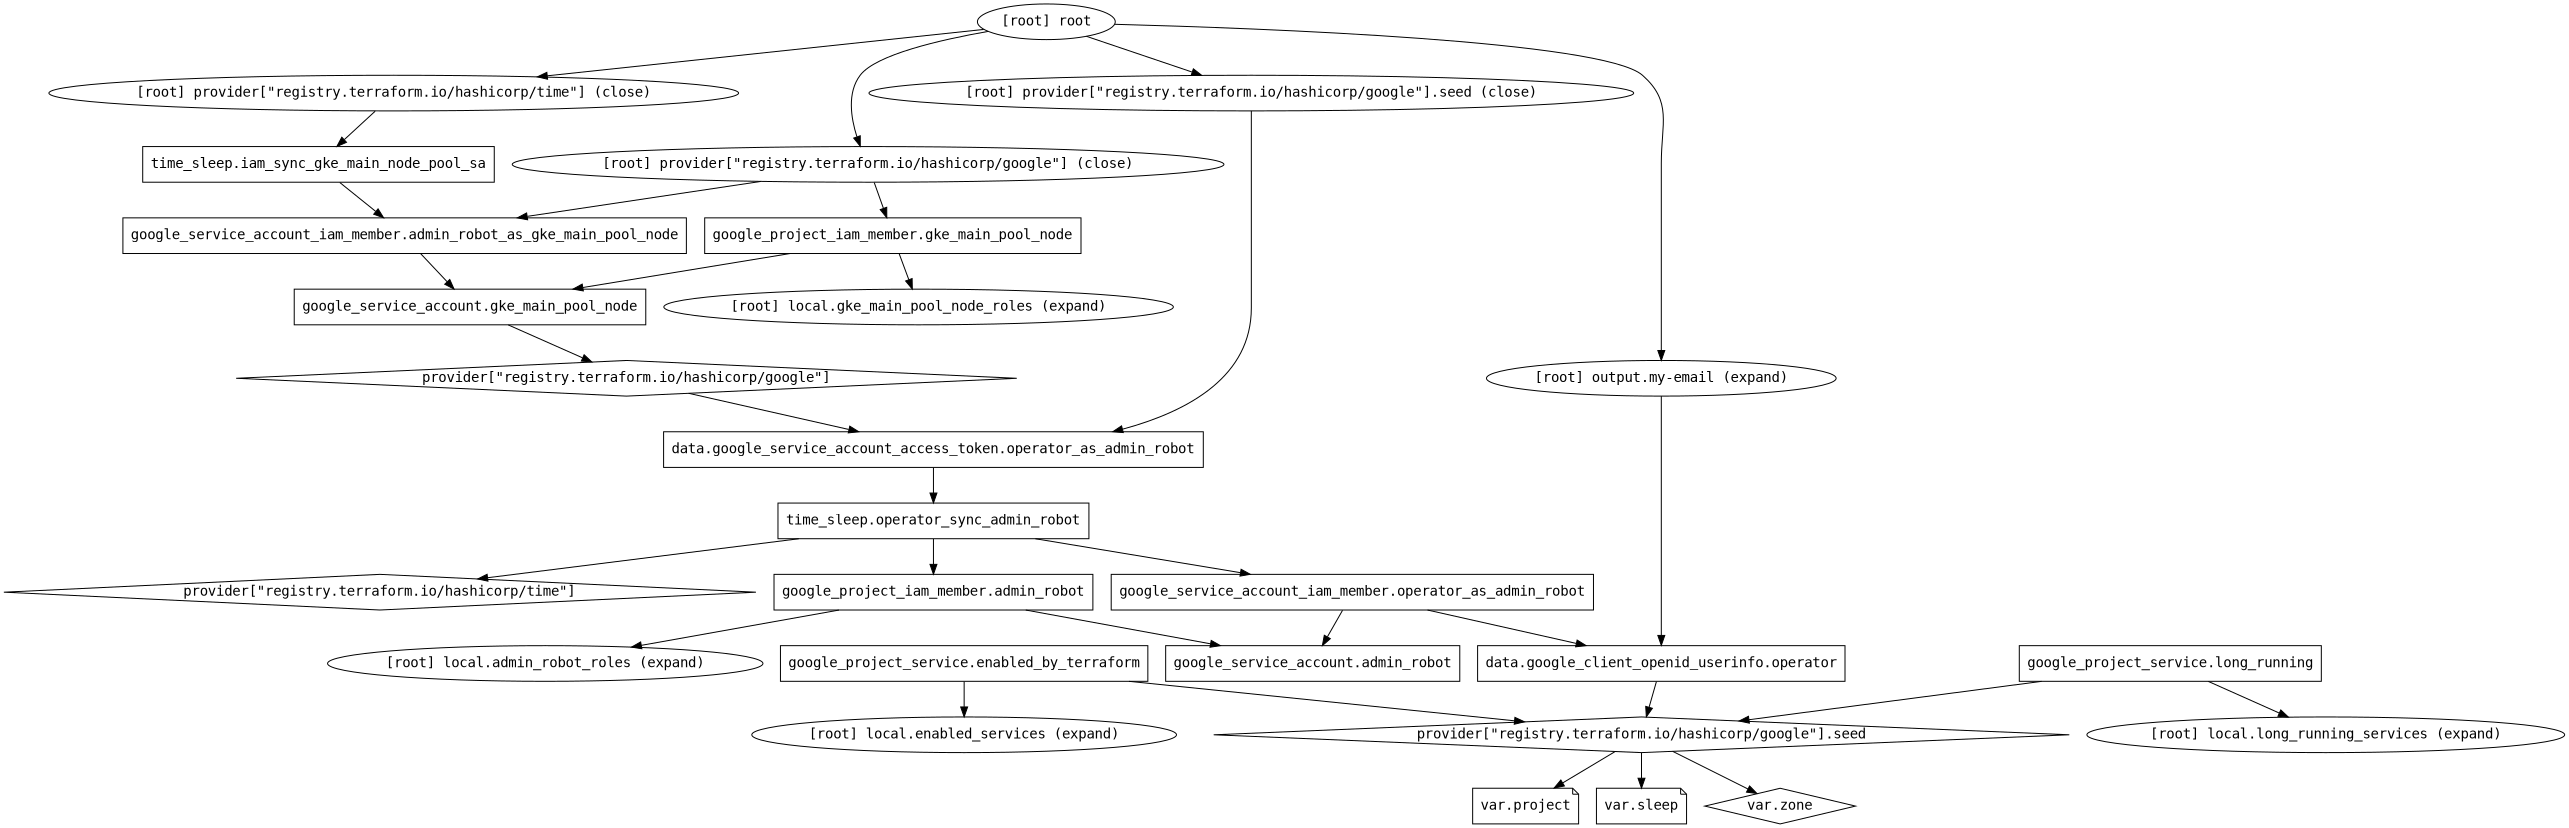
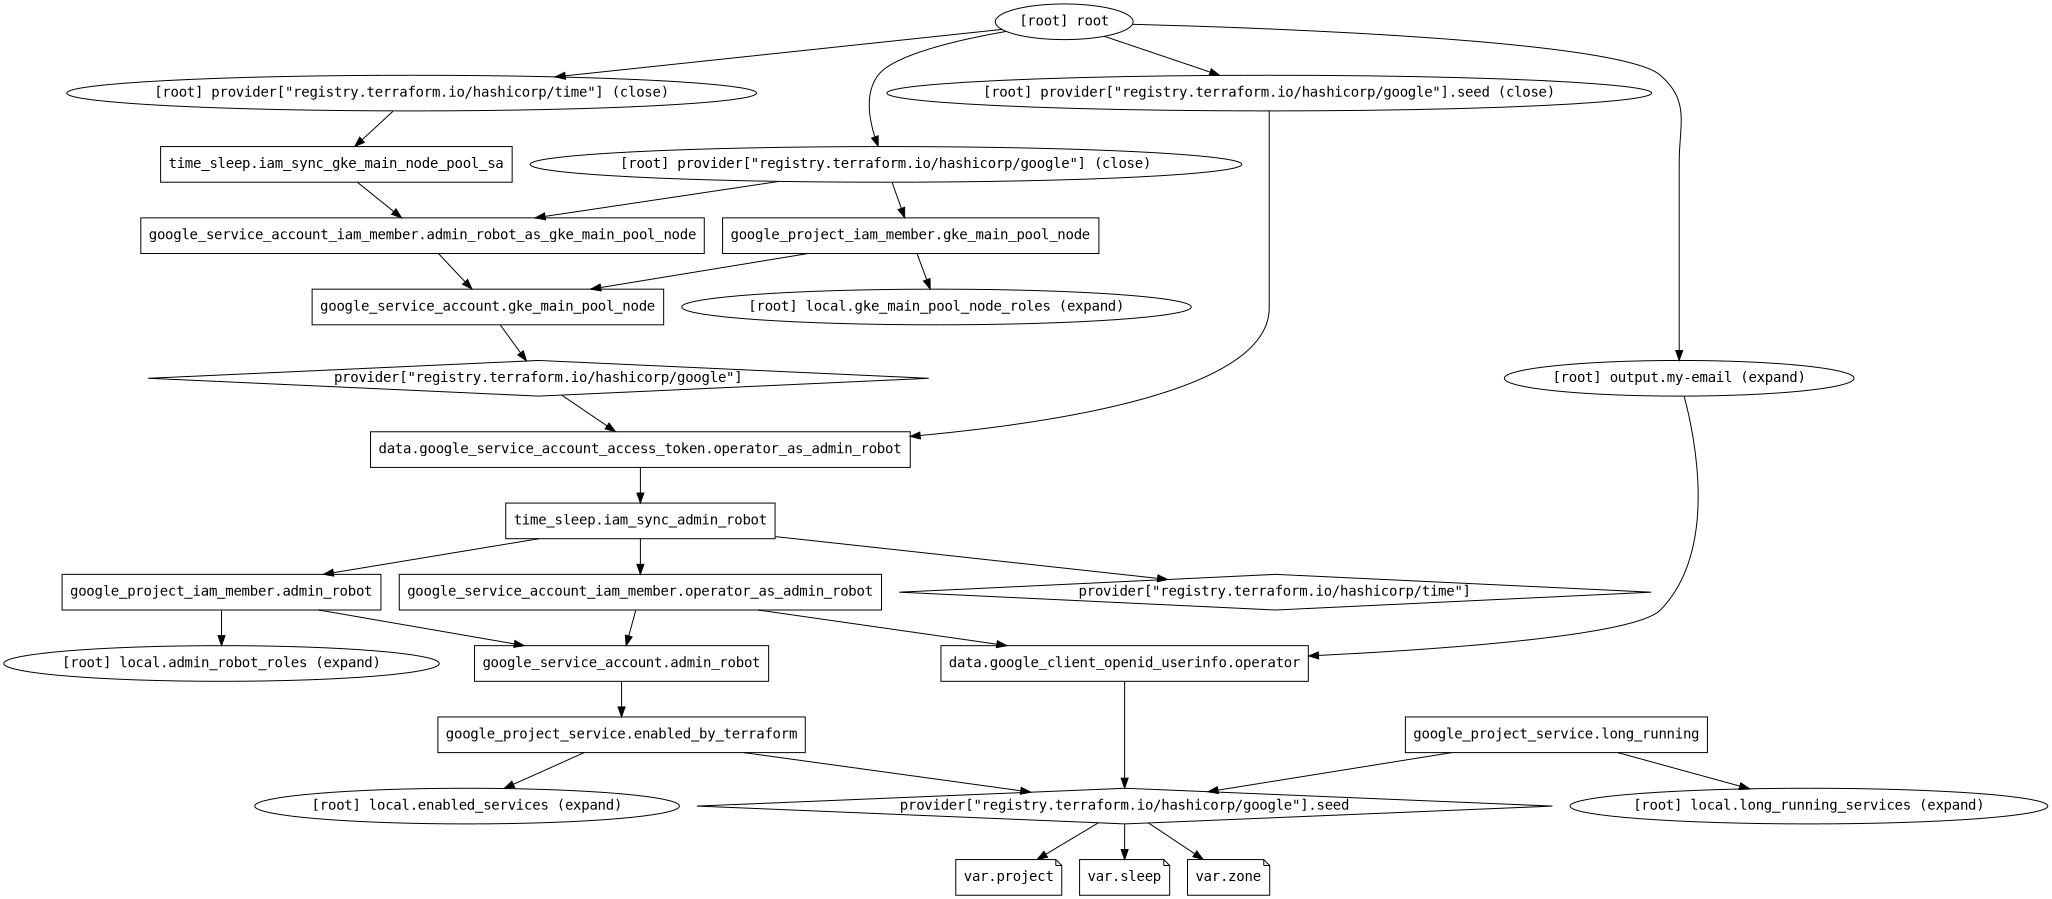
(933, 521) -> (640, 521)
none -> (622, 694)
(1780, 806) -> (1229, 877)
